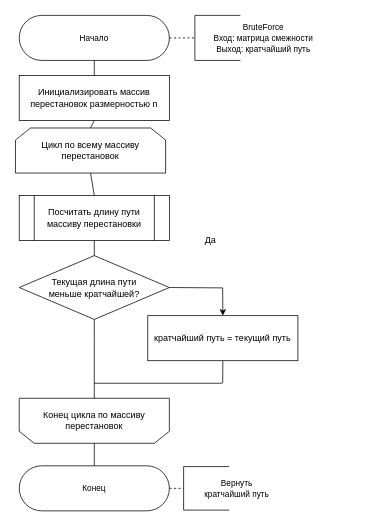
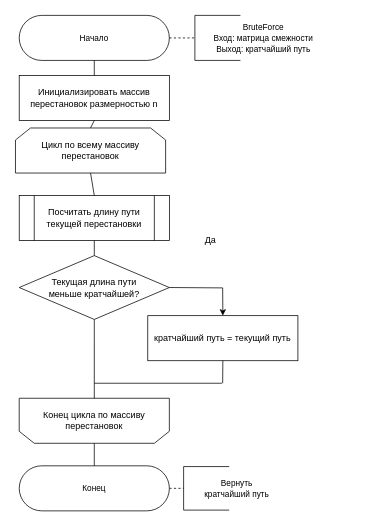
(94, 218) -> (94, 218)
